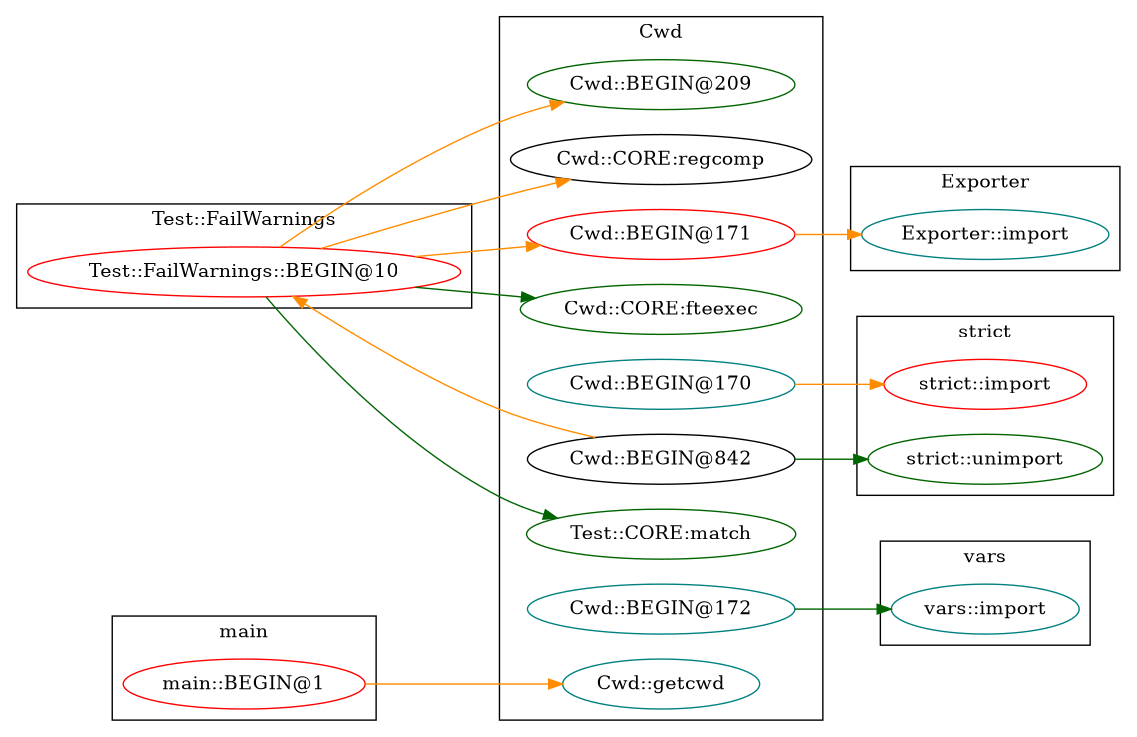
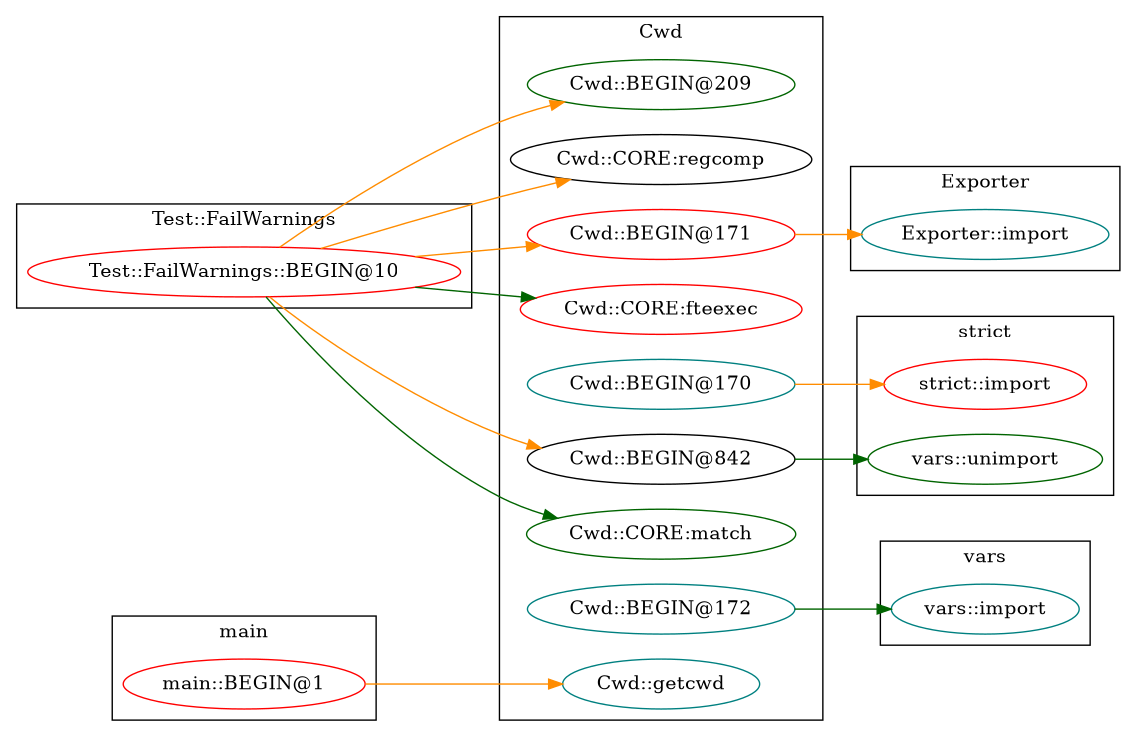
(661, 309) -> (661, 309)
(444, 384) -> (393, 381)
(985, 459) -> (985, 459)
(661, 534) -> (661, 534)
